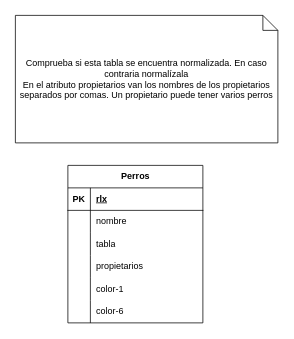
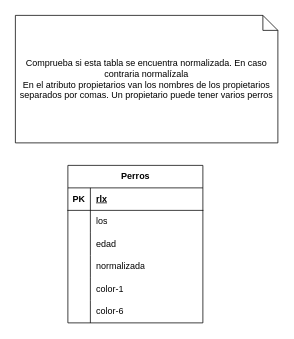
(111, 222) -> (103, 222)
(108, 244) -> (106, 244)
(124, 267) -> (122, 267)
